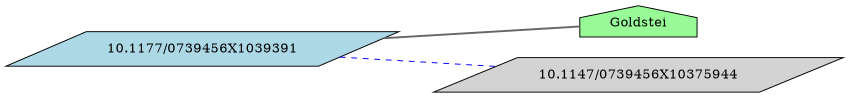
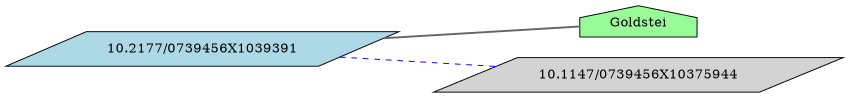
(202, 49) -> (202, 49)
